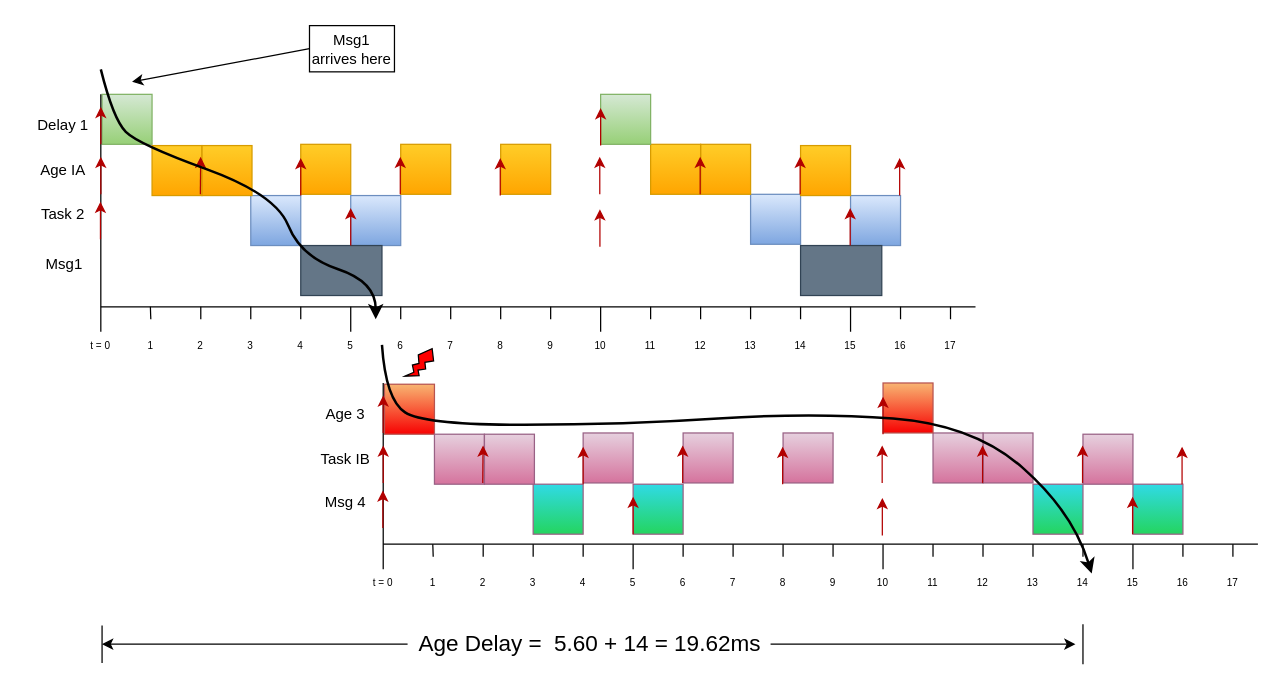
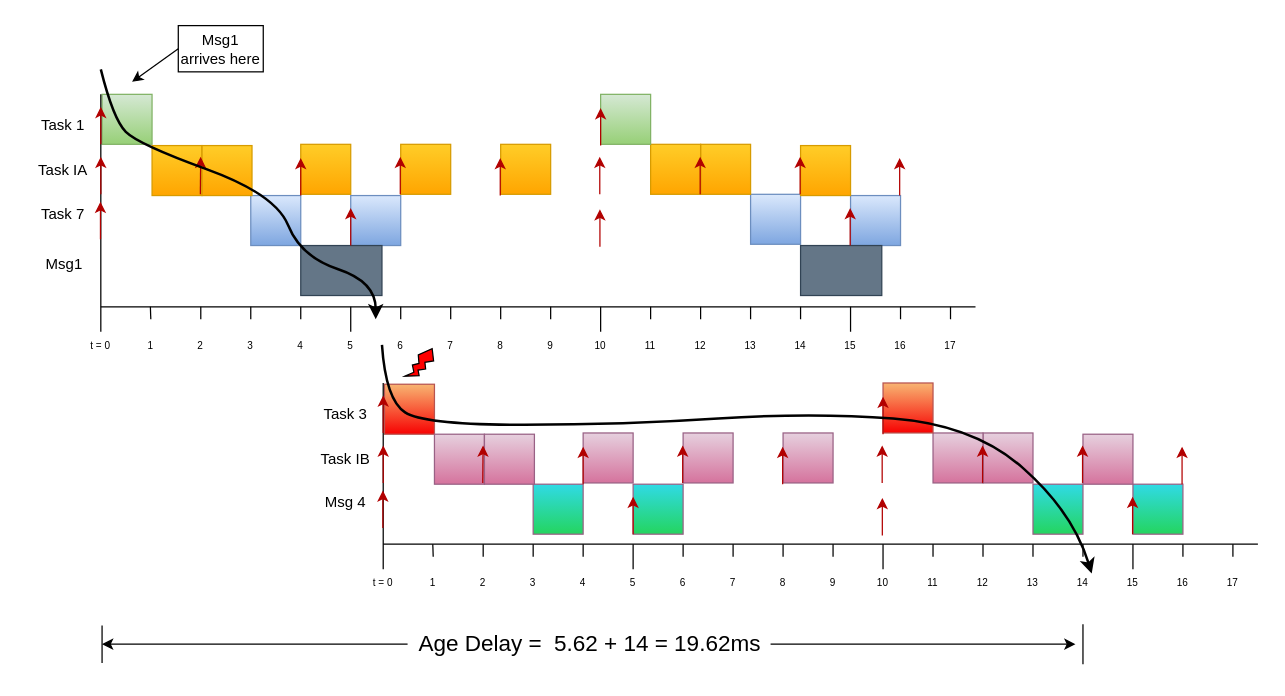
(352, 49) -> (221, 49)
(63, 126) -> (63, 126)
(63, 171) -> (63, 171)
(63, 214) -> (63, 214)
(346, 414) -> (346, 414)
(590, 644) -> (590, 644)
